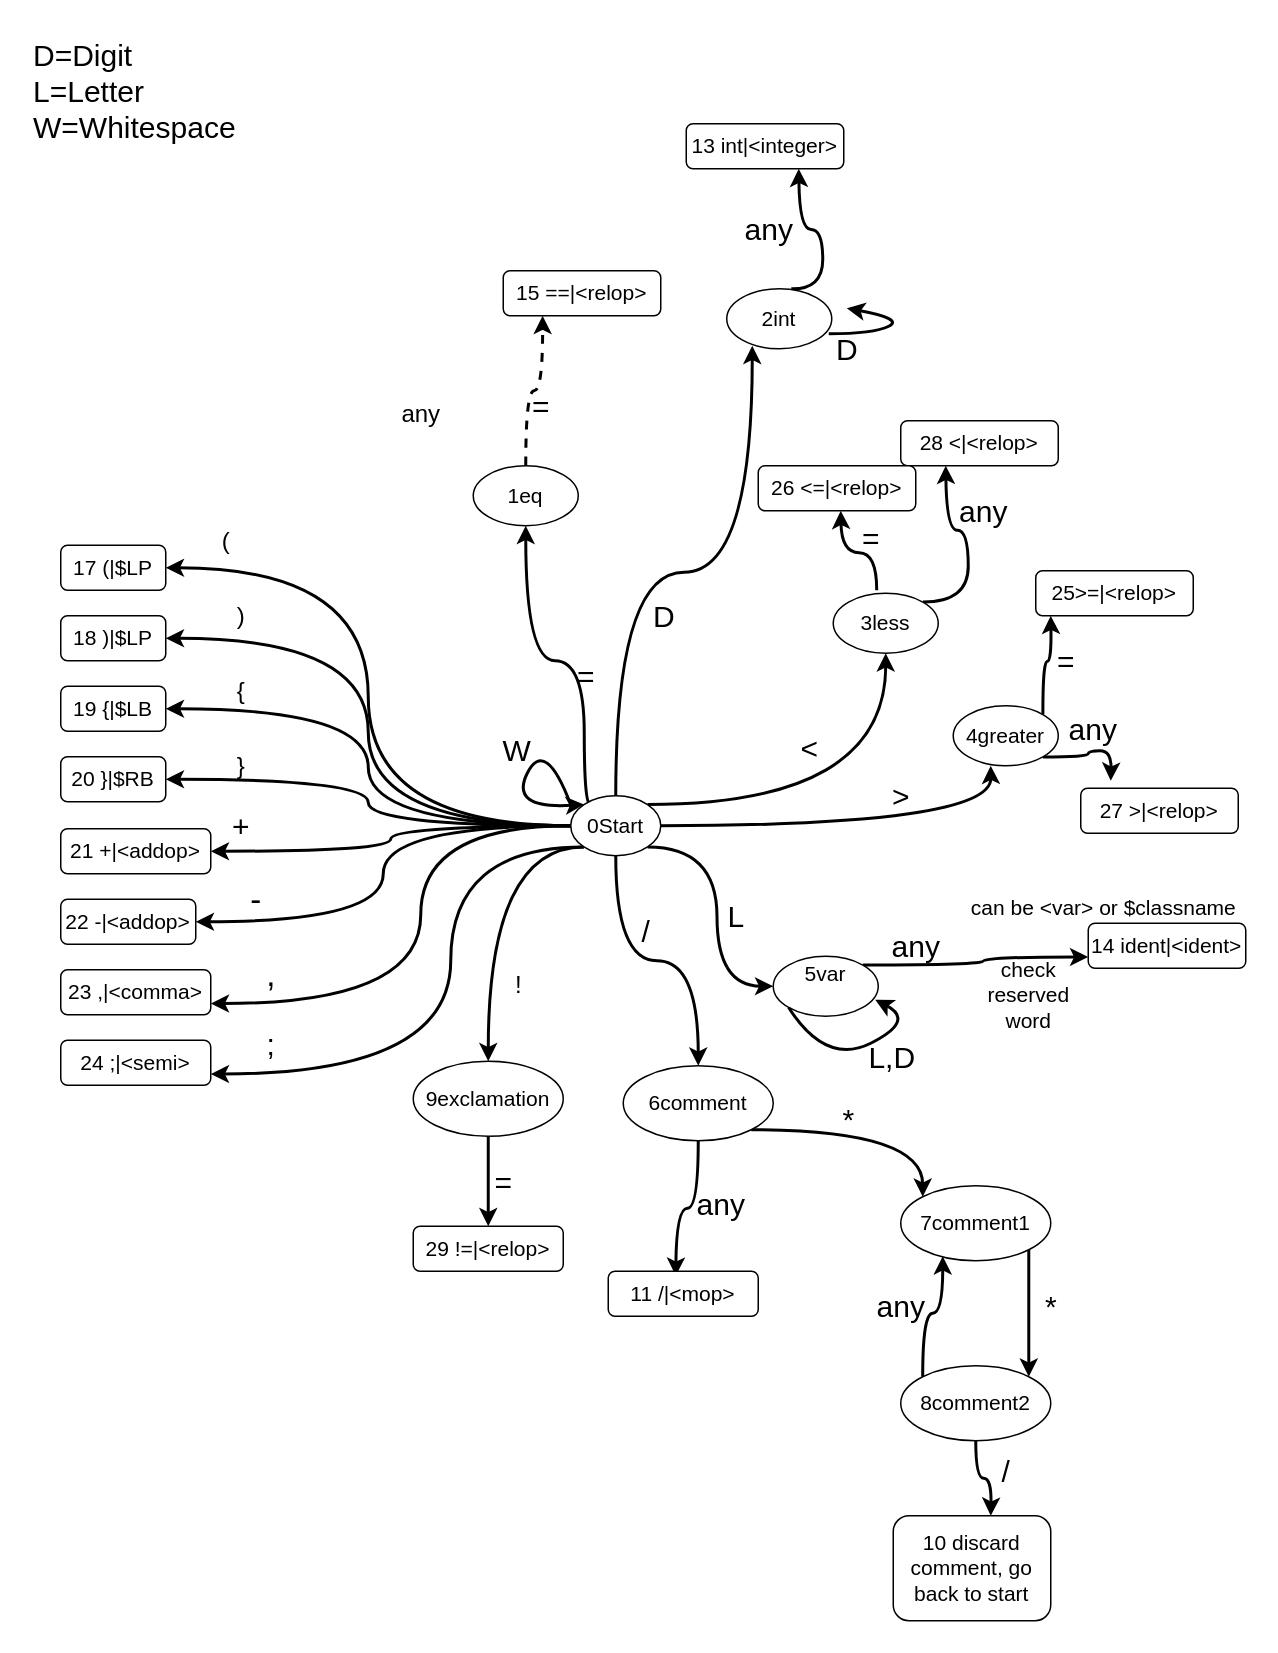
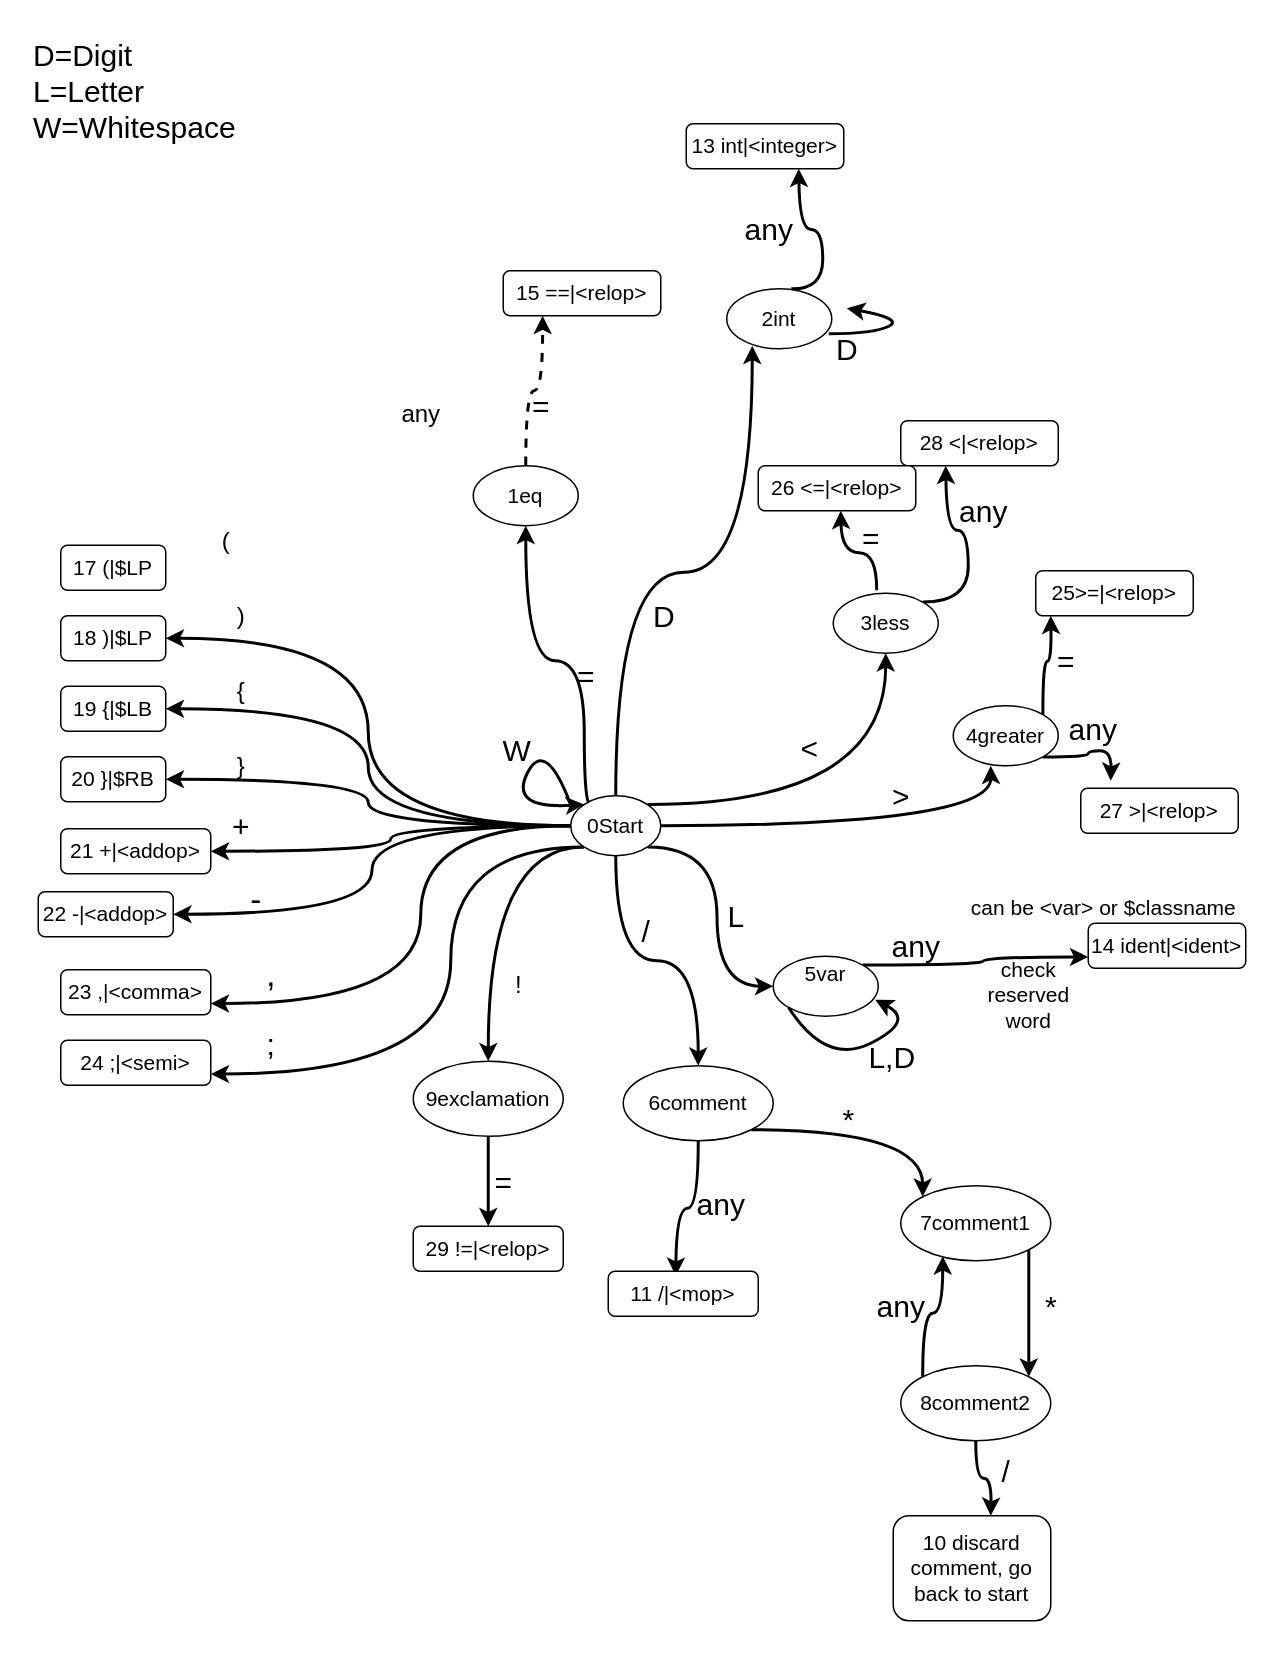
(364, 662) -> none
(128, 922) -> (106, 914)
